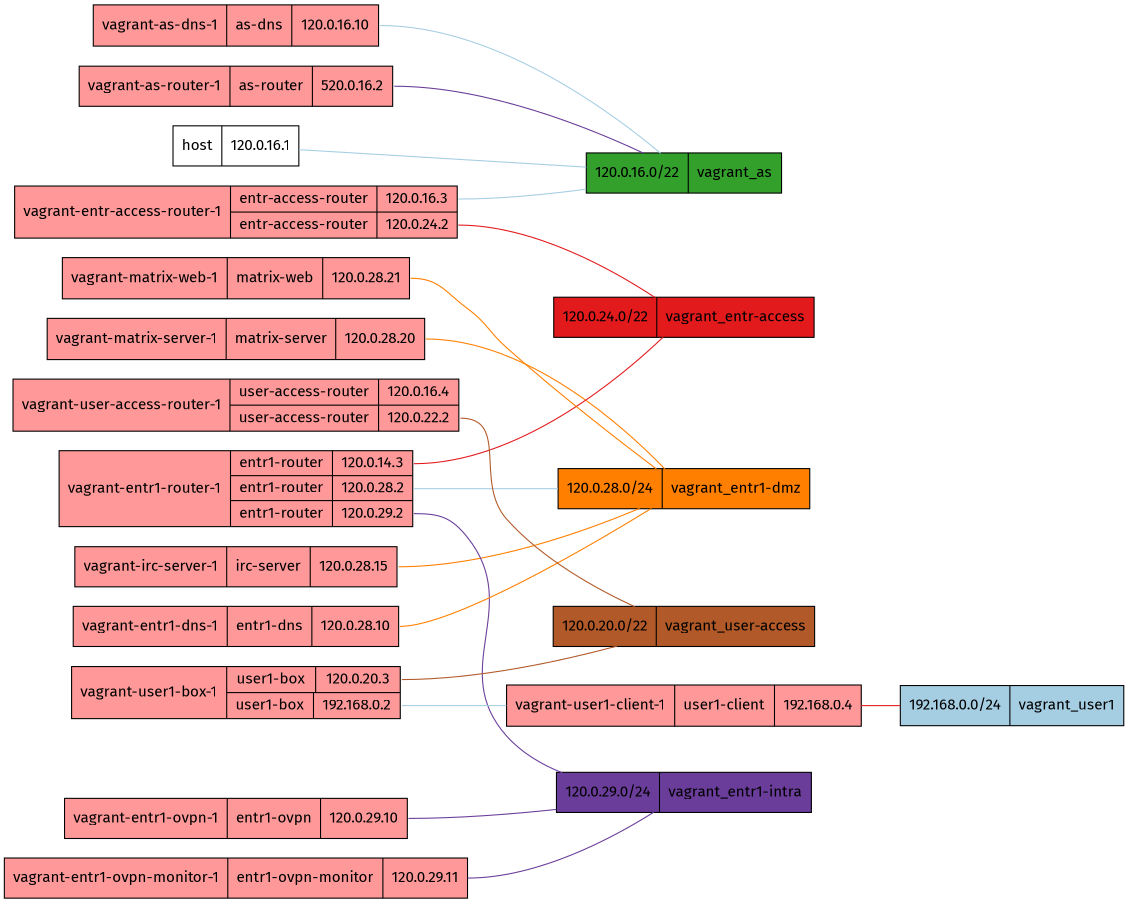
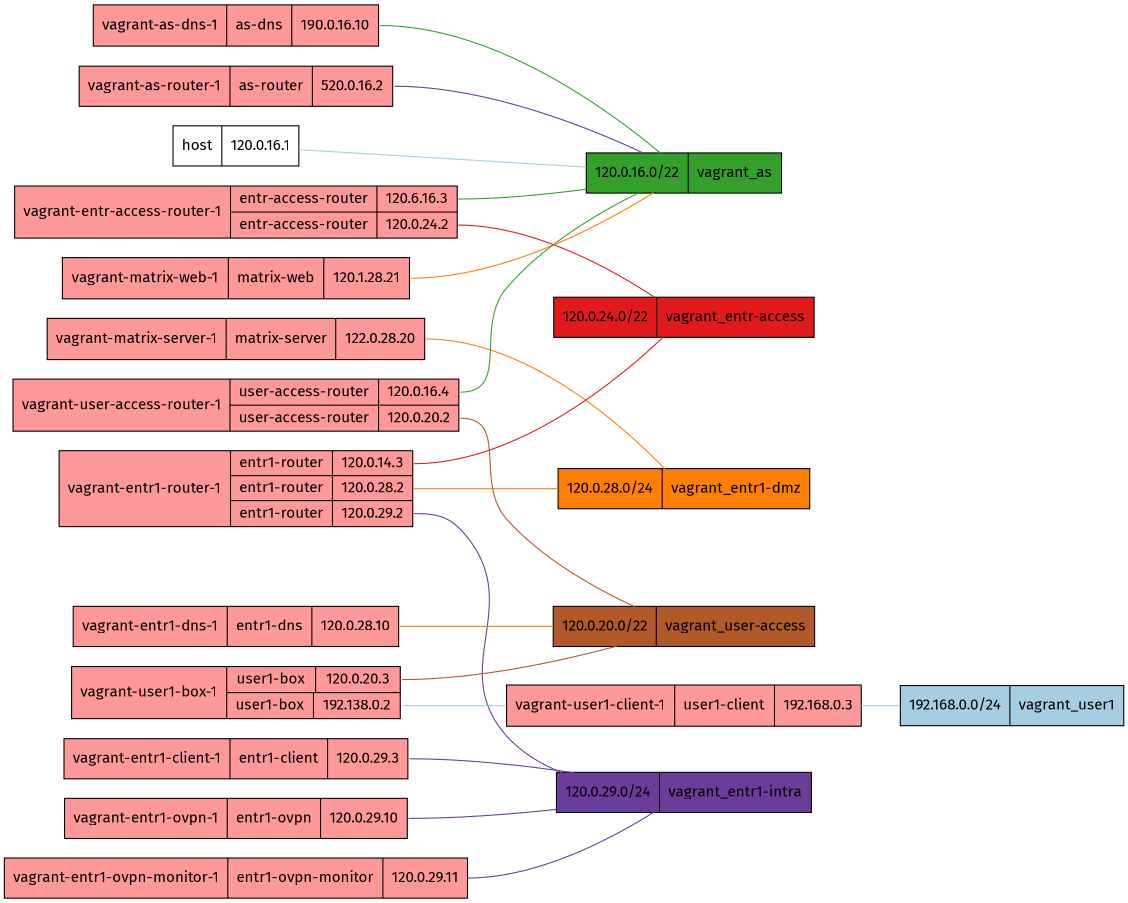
(335, 25) -> (335, 25)
(530, 67) -> (530, 67)
(522, 196) -> (522, 196)
(417, 199) -> (417, 199)
none -> (520, 274)
(366, 278) -> (367, 278)
(380, 338) -> (380, 338)
(551, 386) -> (531, 253)
(419, 418) -> (419, 418)
(486, 489) -> (486, 489)
(236, 567) -> none
(530, 578) -> (476, 626)
(357, 705) -> (357, 705)
(818, 705) -> (818, 705)
(881, 706) -> (881, 706)
none -> (236, 759)
